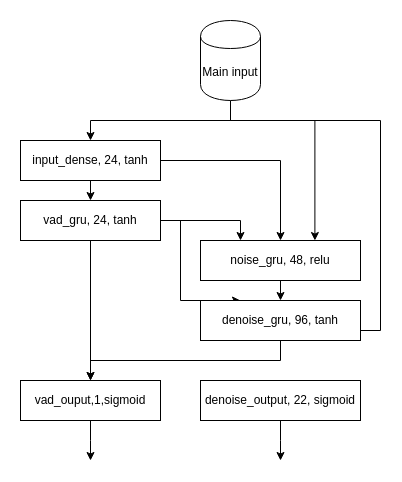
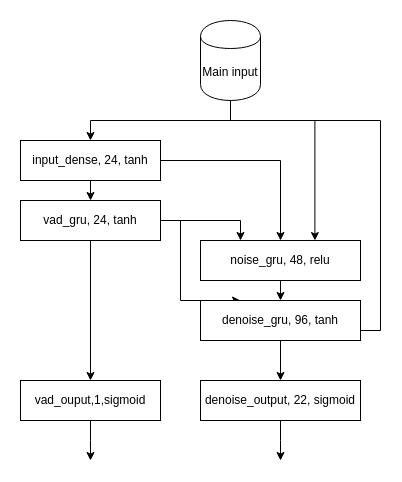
(188, 361) -> (281, 366)
